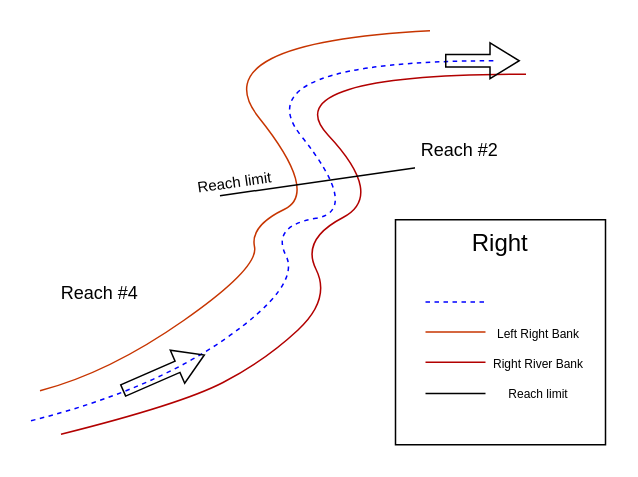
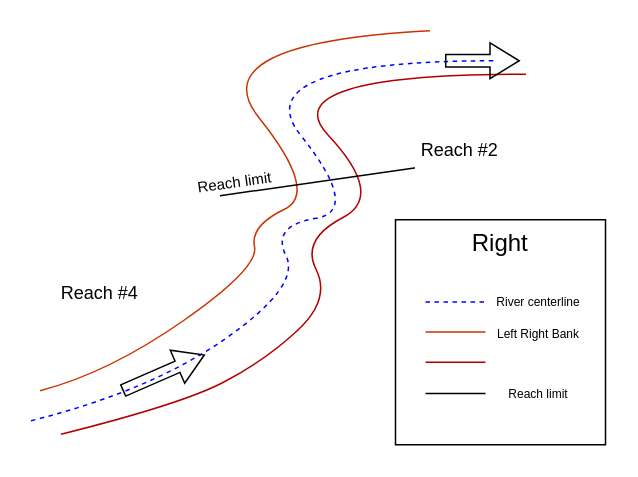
none -> (538, 302)
(538, 364) -> none
